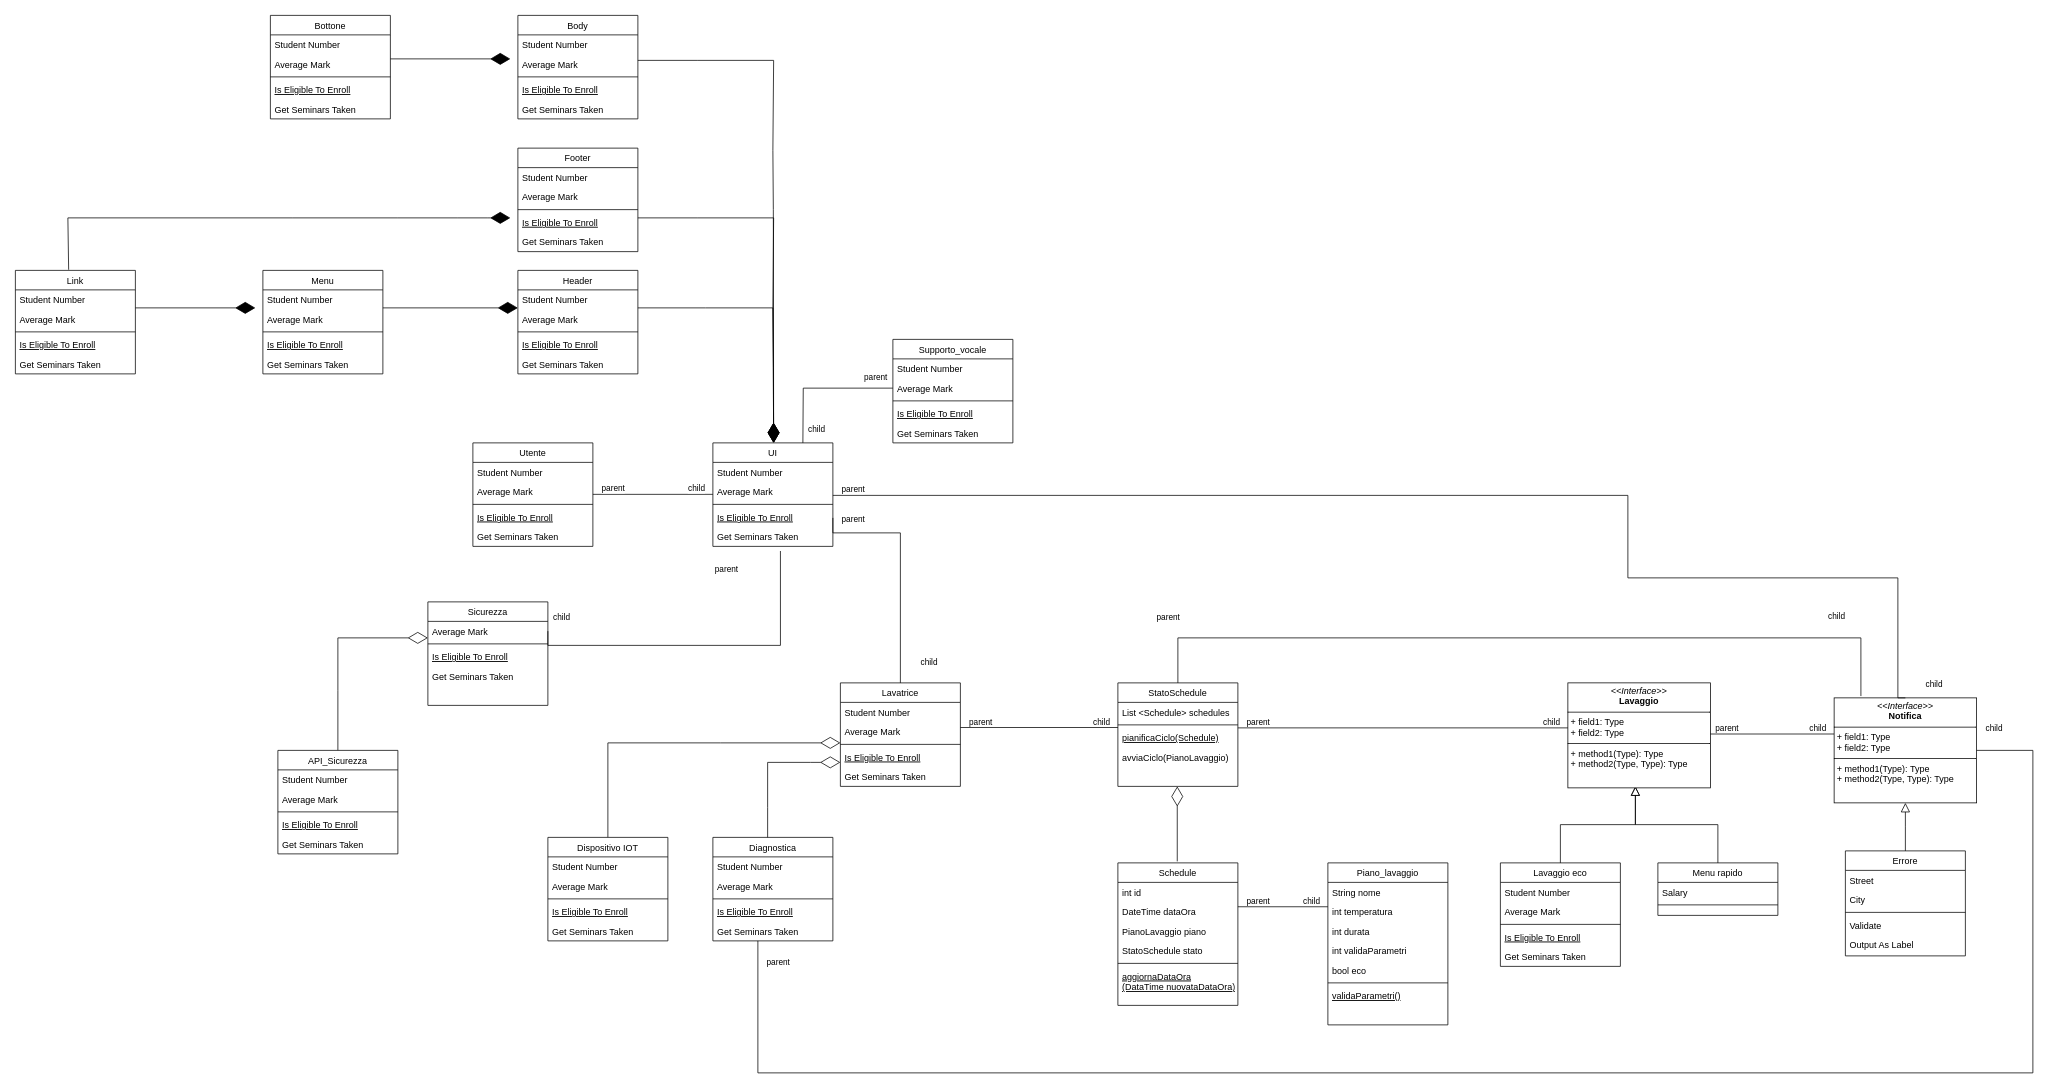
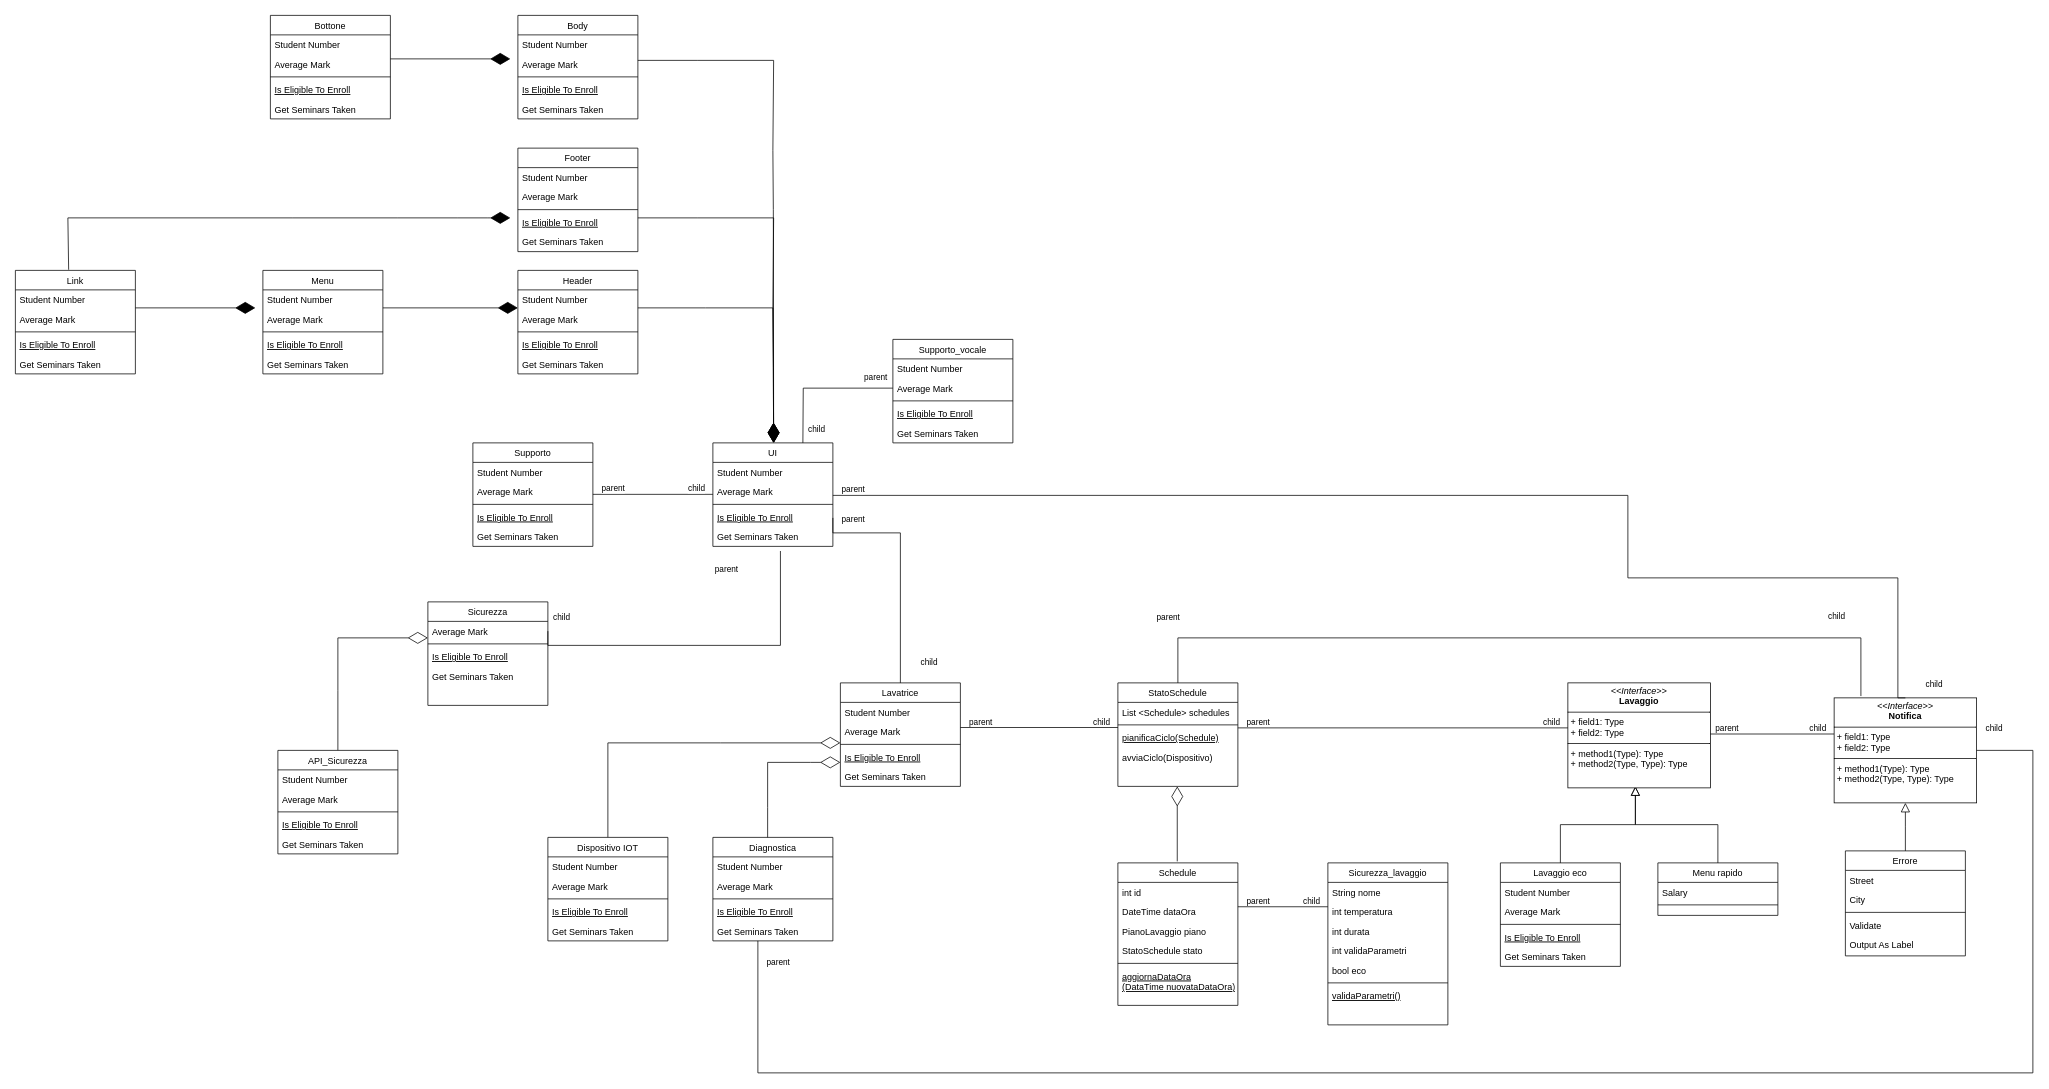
(533, 453) -> (533, 453)
(1179, 758) -> (1173, 758)
(1388, 873) -> (1388, 873)
